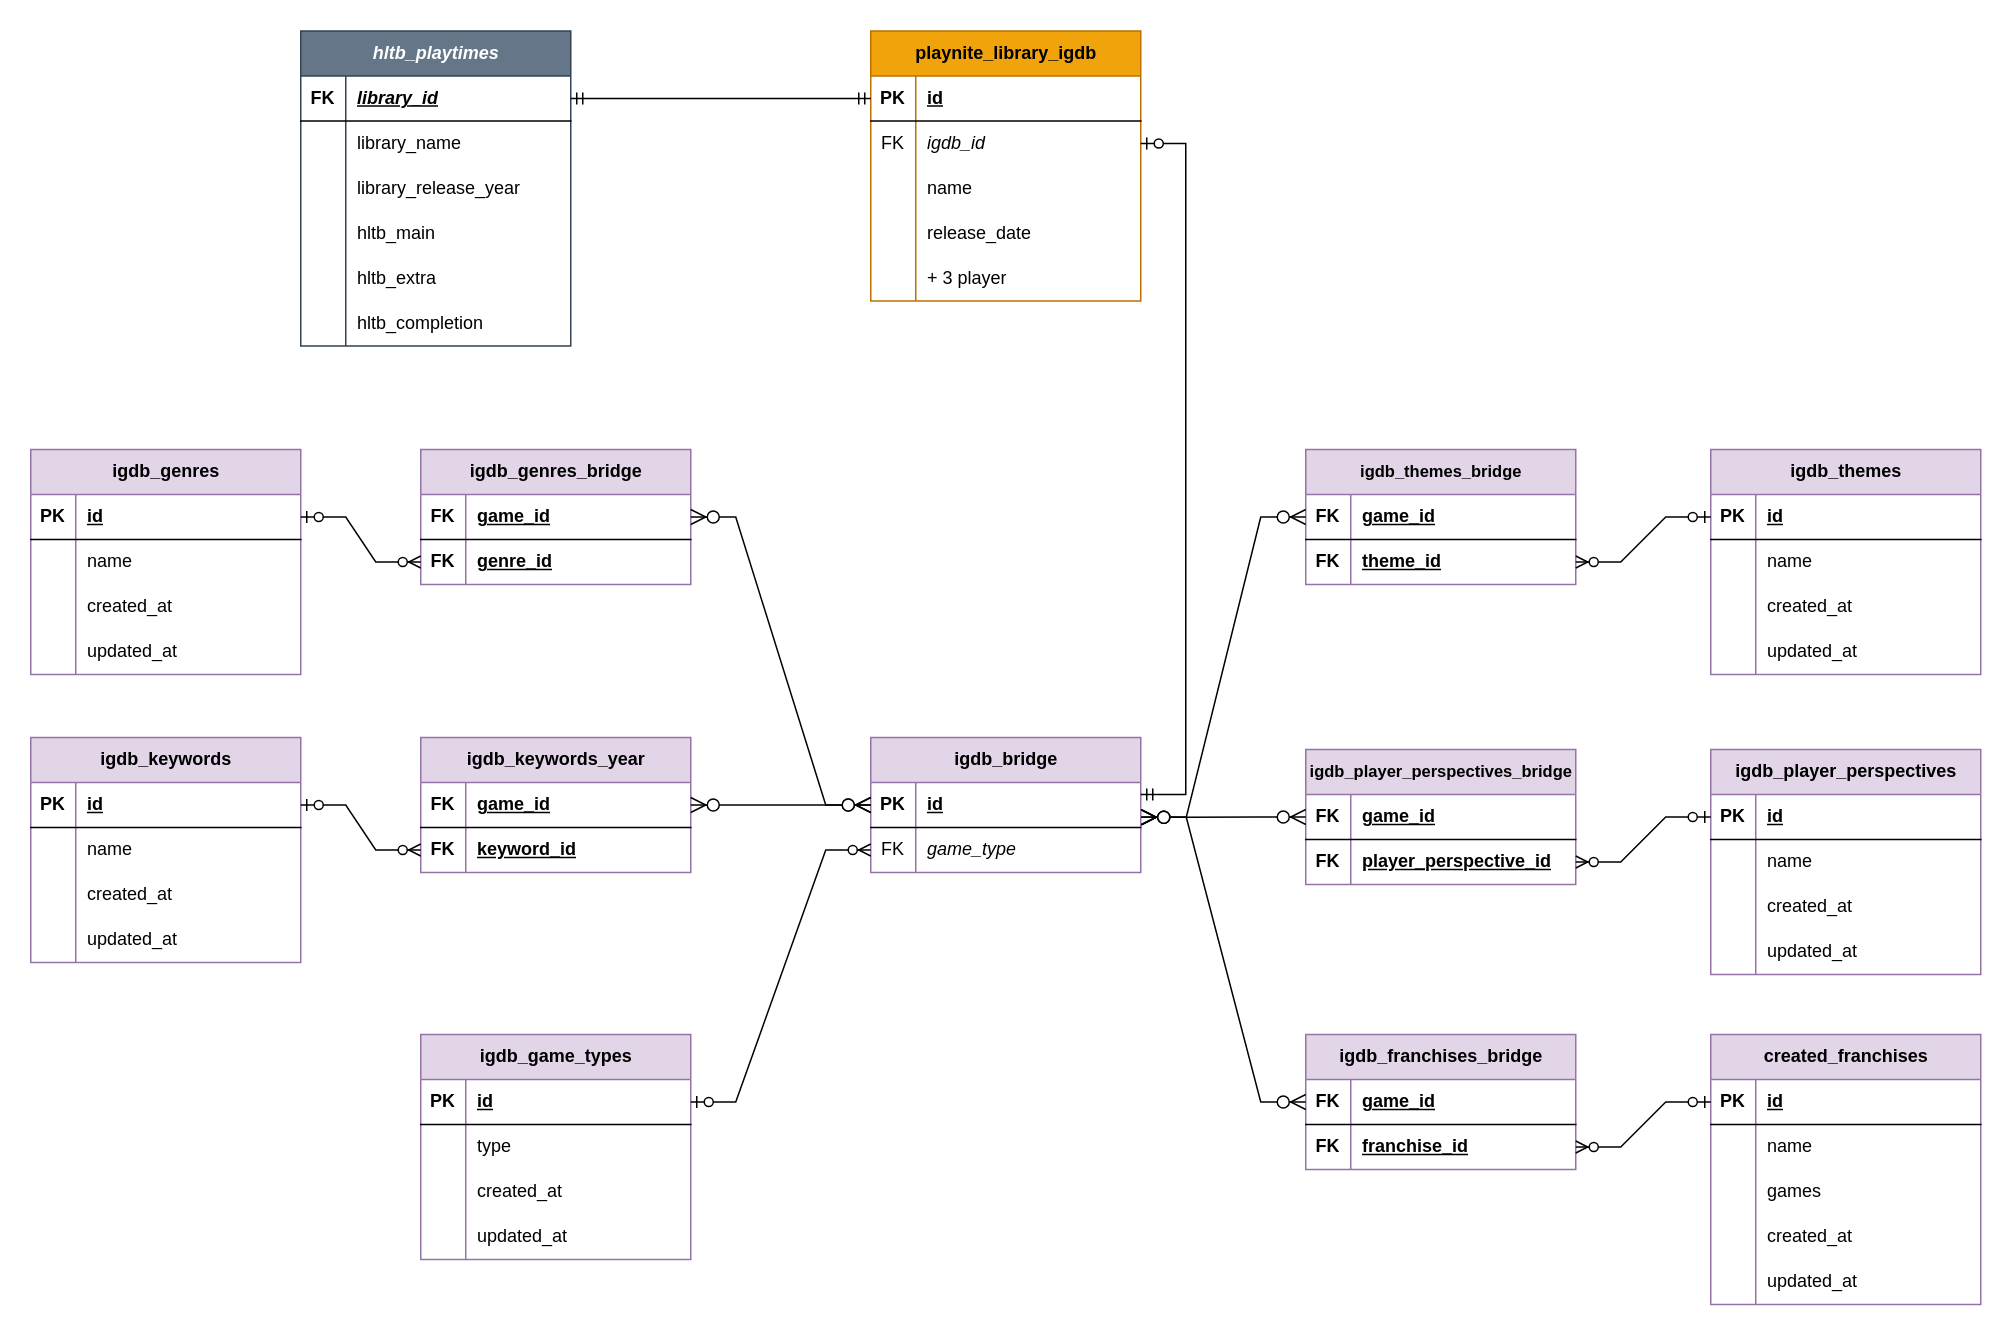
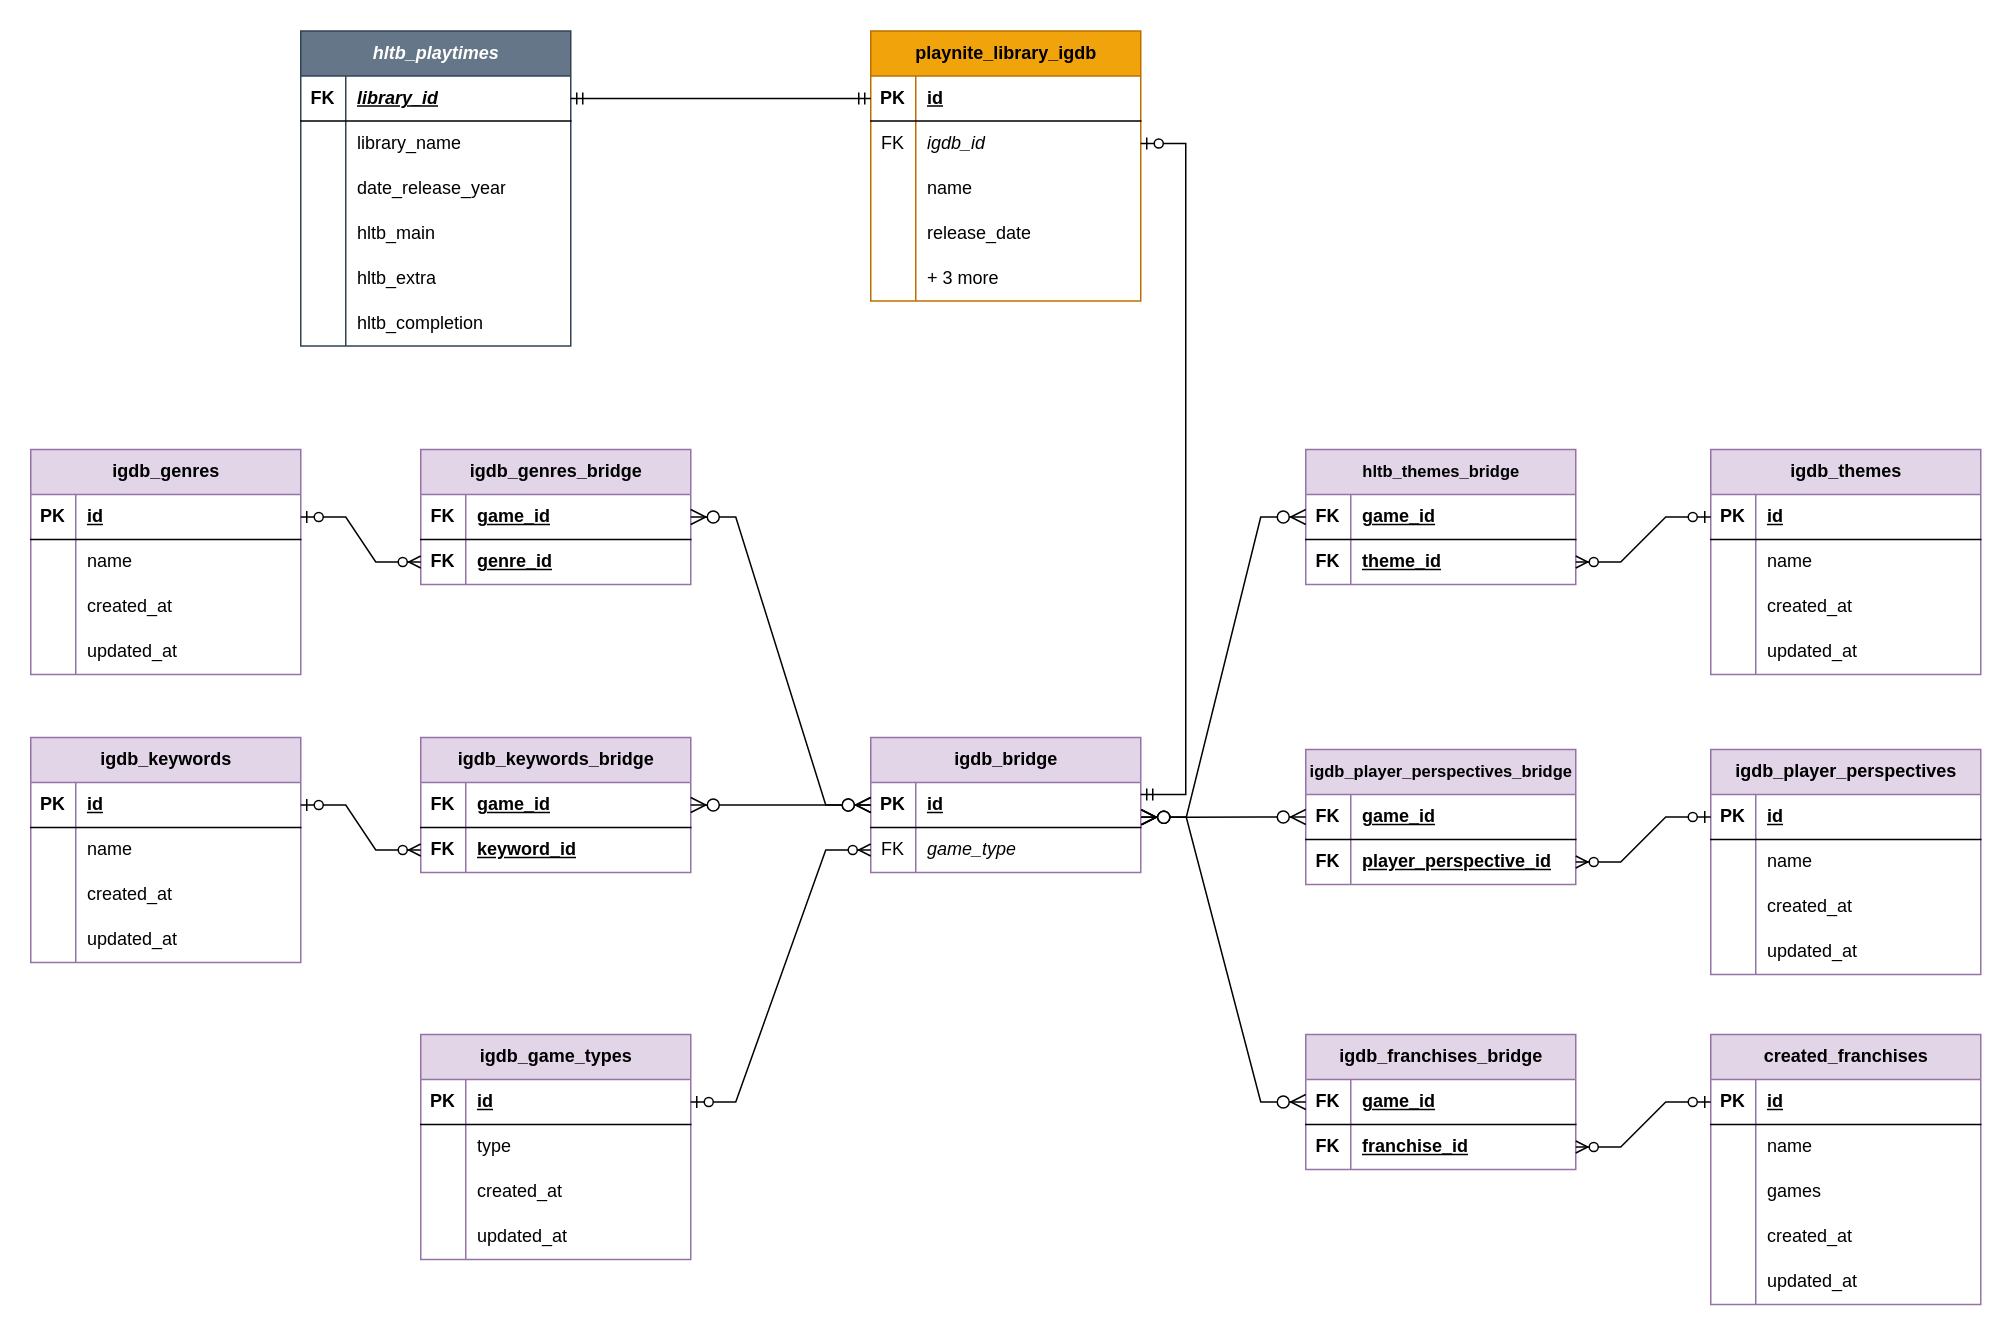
(452, 188) -> (441, 188)
(971, 278) -> (963, 278)
(1442, 472) -> (1442, 472)
(557, 760) -> (557, 760)
